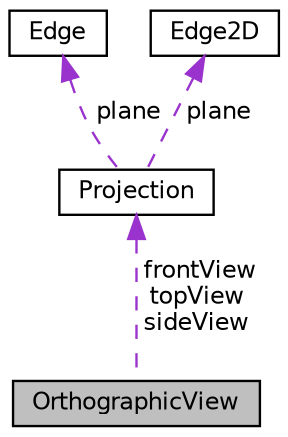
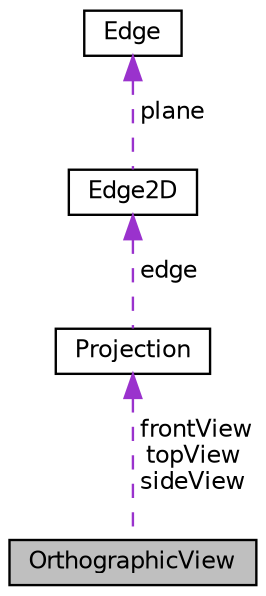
(216, 113) -> (166, 272)
(90, 127) -> (133, 125)
